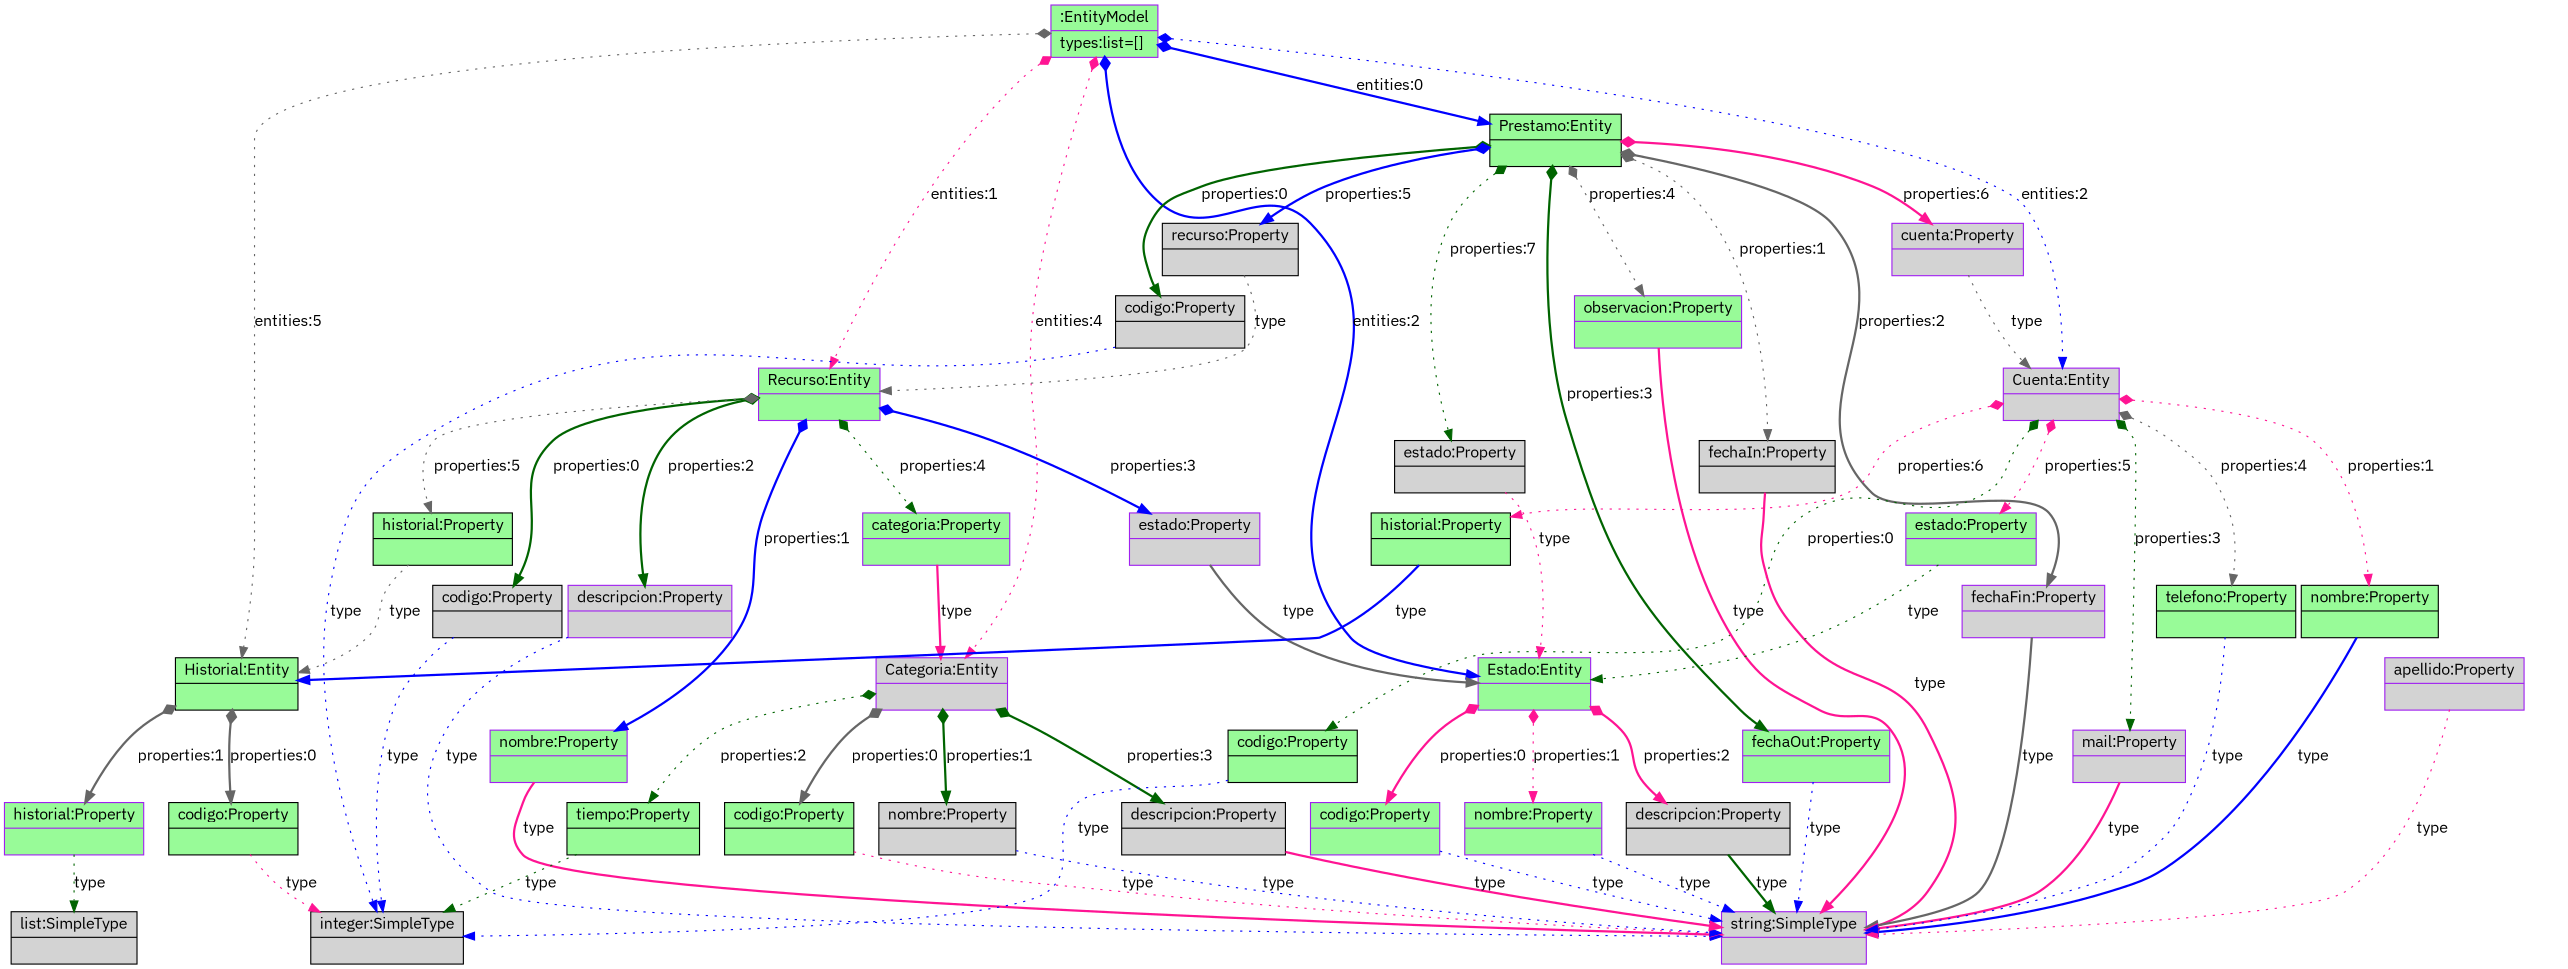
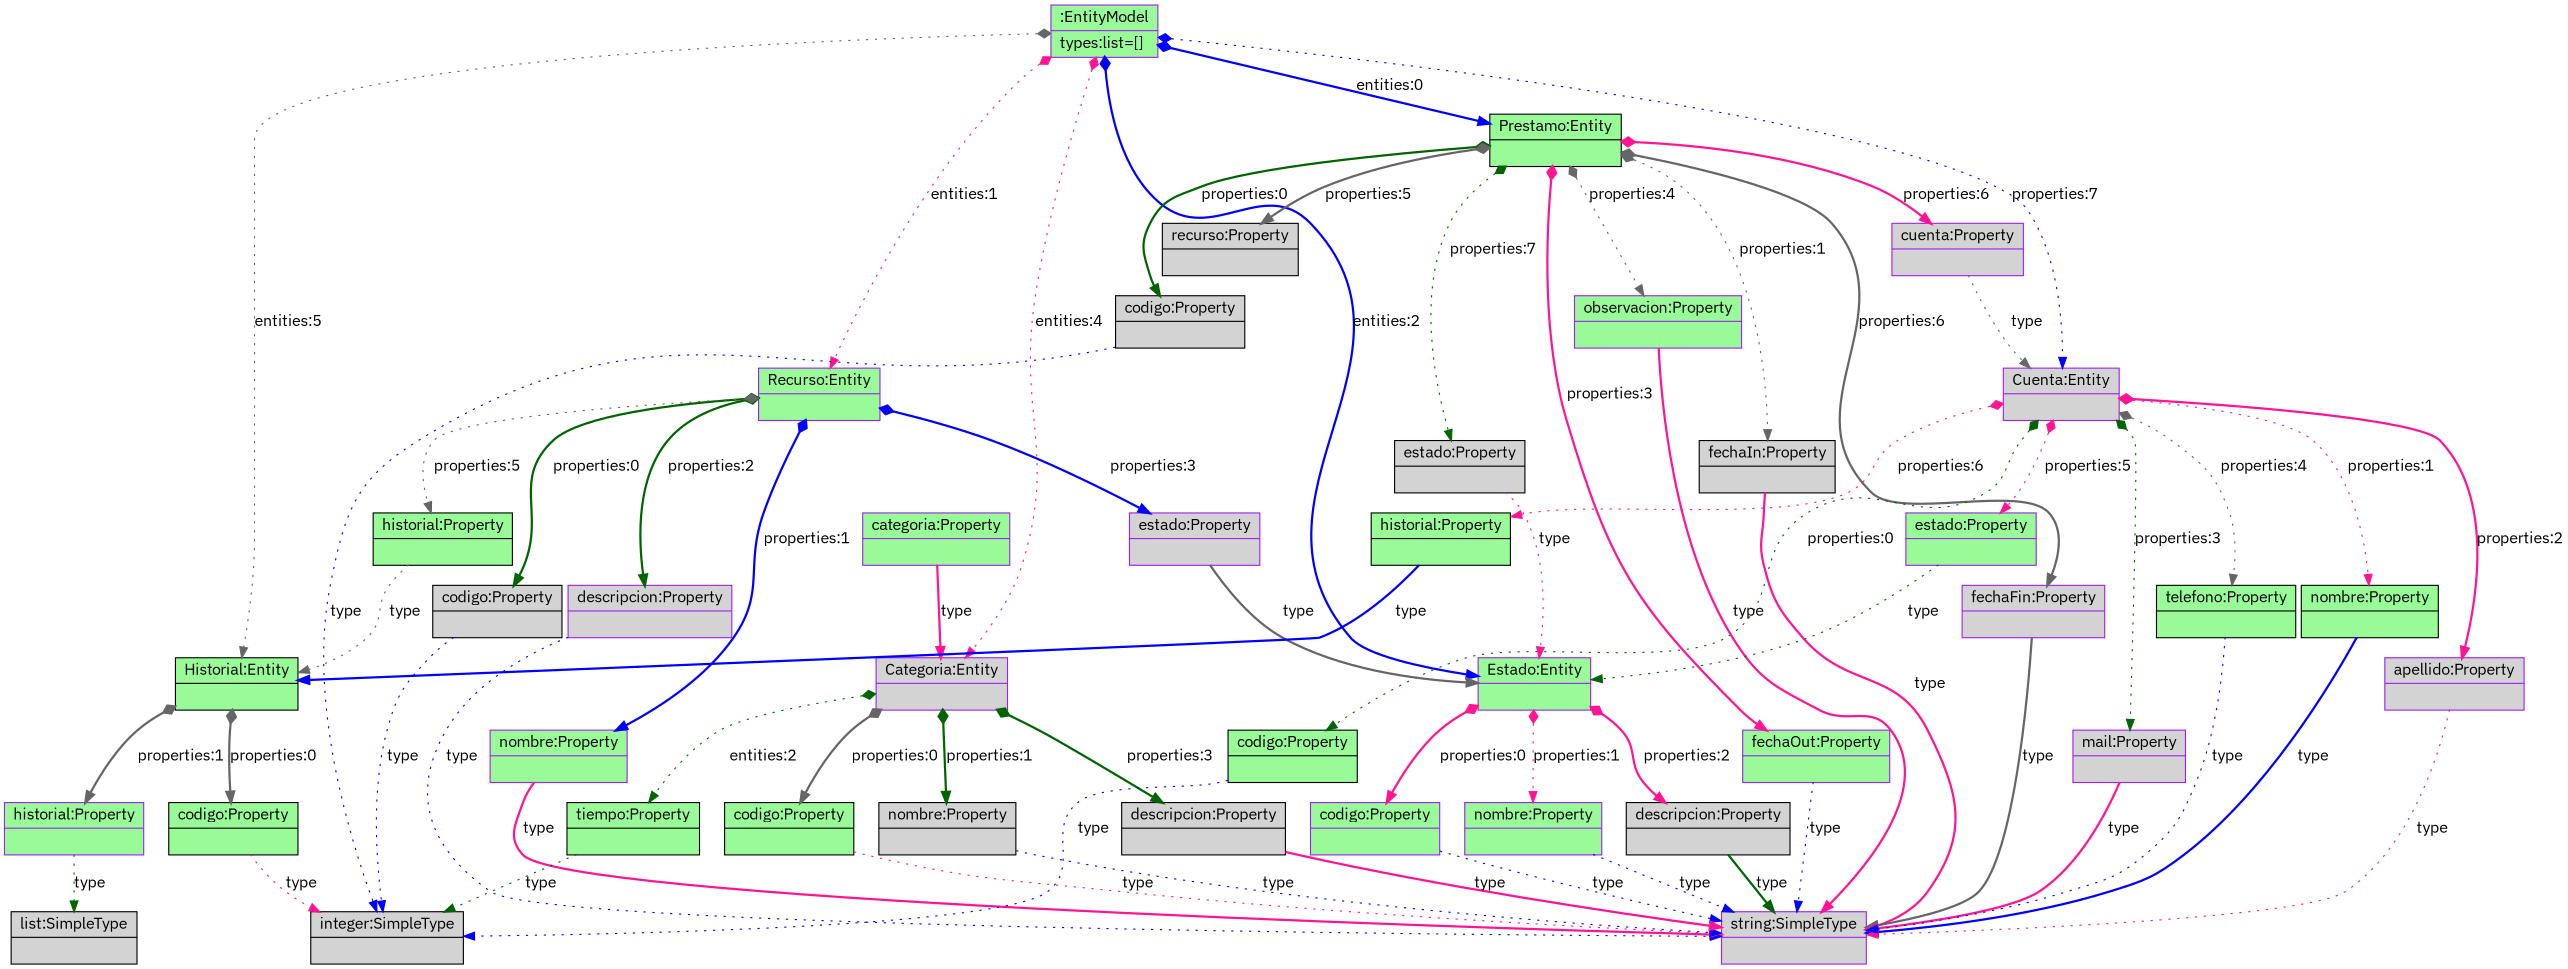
(1369, 172) -> (1369, 172)
(2055, 195) -> (2055, 195)
(1902, 322) -> (1902, 322)
(1109, 377) -> none
none -> (2396, 425)
(878, 467) -> none
(1585, 479) -> (1585, 479)
(764, 756) -> (764, 756)
